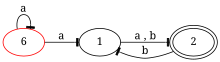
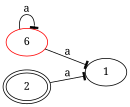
(143, 42) -> none
(145, 51) -> (68, 73)
